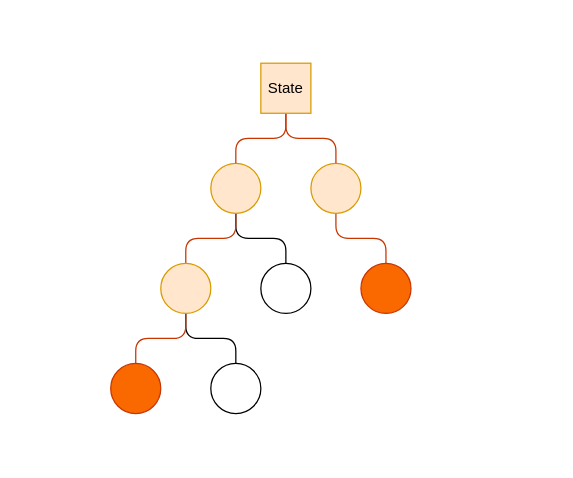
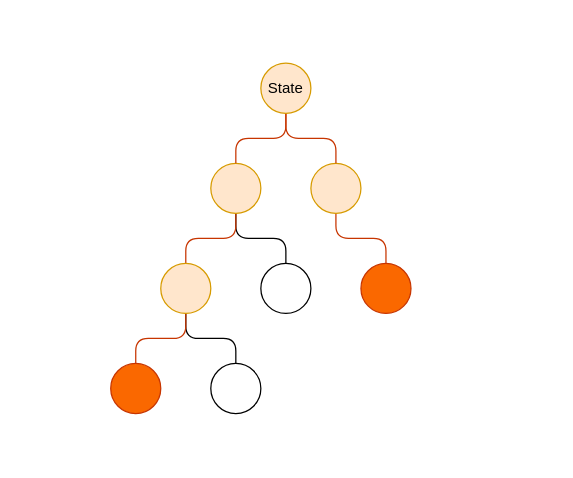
(286, 88) -> (286, 88)
